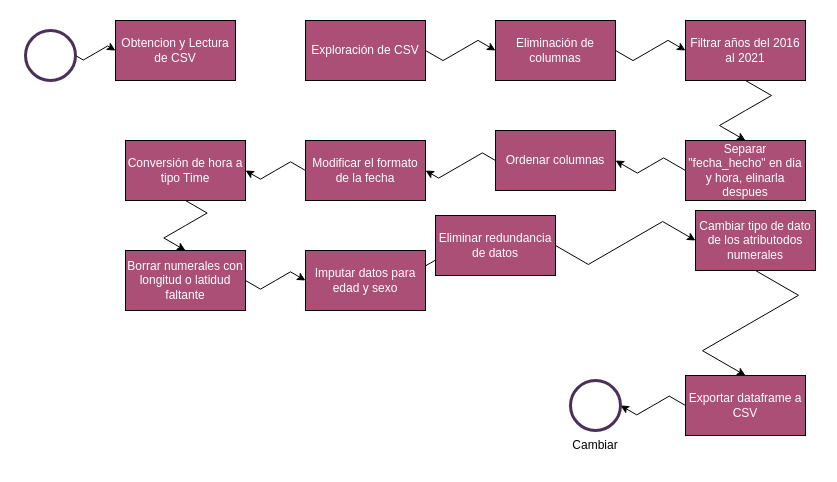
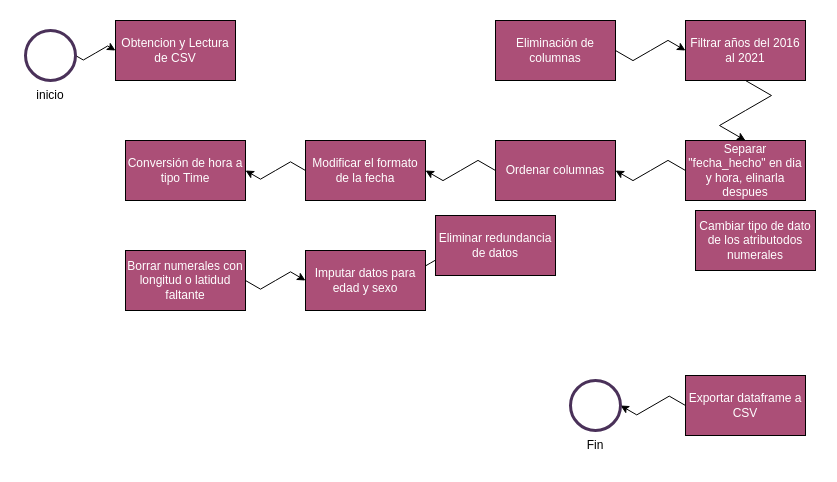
(366, 51) -> none
(457, 53) -> none
none -> (51, 96)
(556, 161) -> (556, 171)
(188, 224) -> none
(623, 245) -> none
(753, 321) -> none
(596, 446) -> (596, 446)
